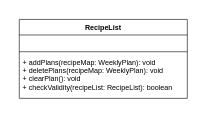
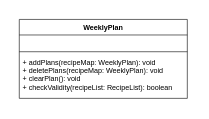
(103, 28) -> (103, 28)
